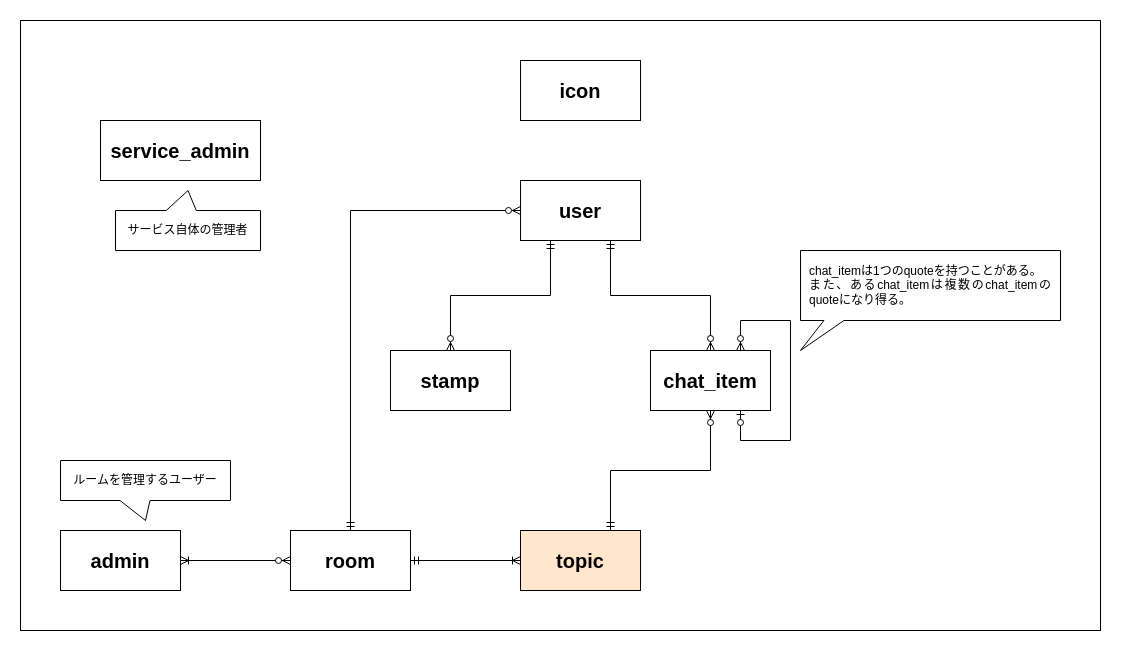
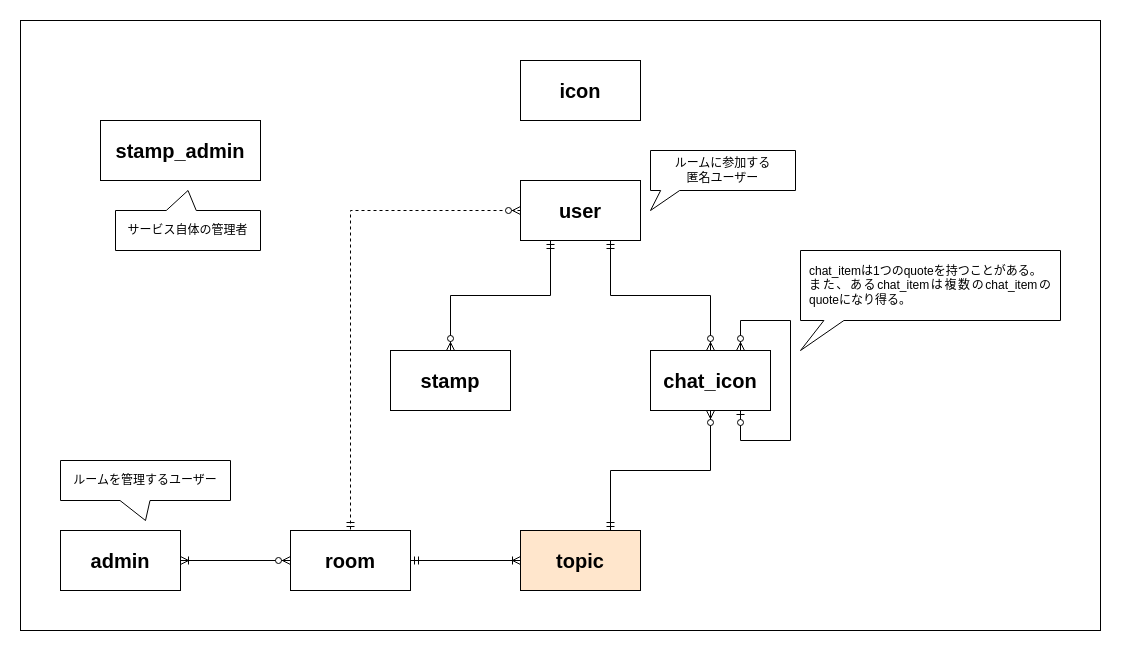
(181, 151) -> (181, 151)
none -> (723, 181)
(351, 287) -> (351, 287)
(711, 381) -> (711, 381)
